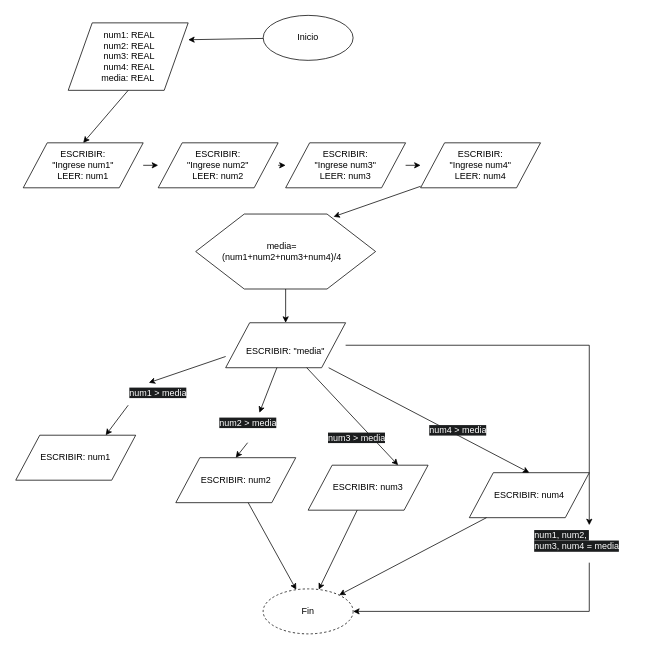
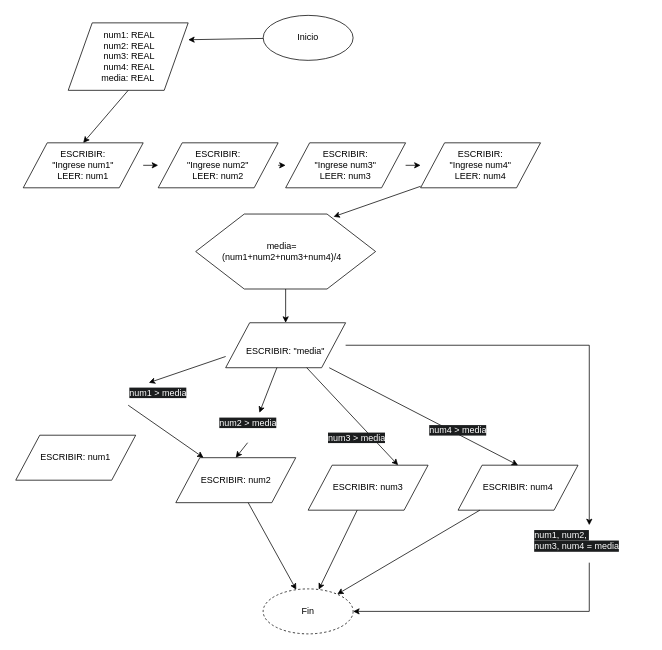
(118, 418) -> (163, 430)
(529, 495) -> (518, 488)
